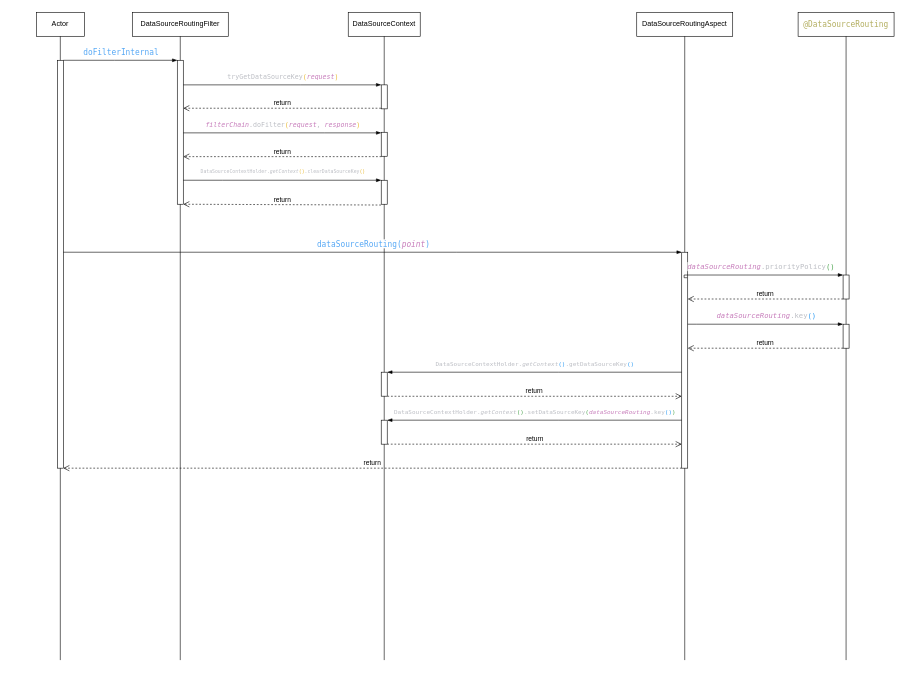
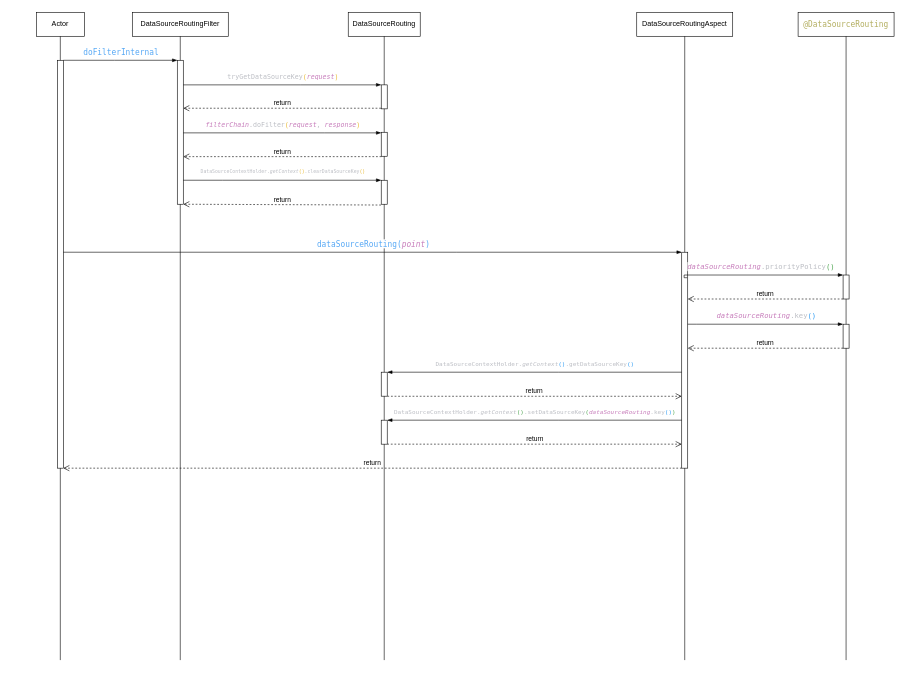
(384, 24) -> (384, 24)
